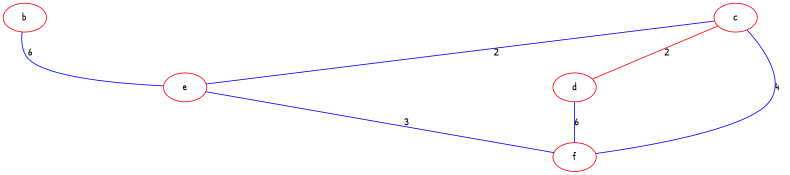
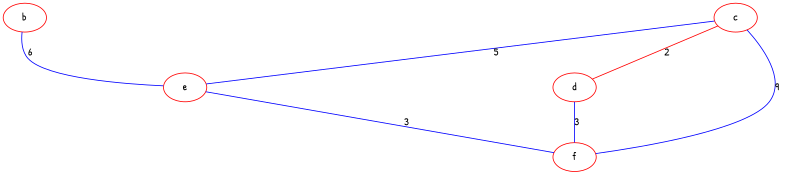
(496, 52) -> (496, 52)
(777, 87) -> (777, 87)
(577, 122) -> (577, 122)
